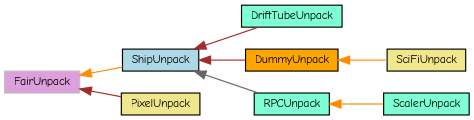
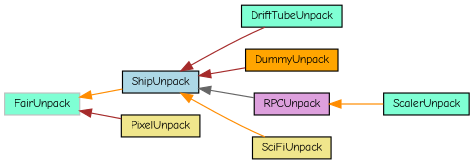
(368, 60) -> (228, 119)
(42, 82) -> (42, 104)
(292, 104) -> (292, 104)
